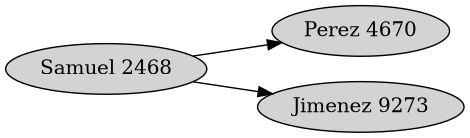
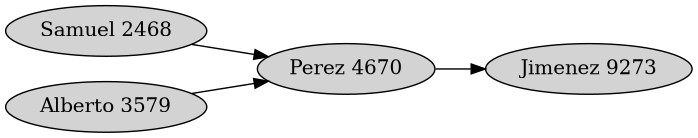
(226, 87) -> (453, 69)
none -> (106, 107)
